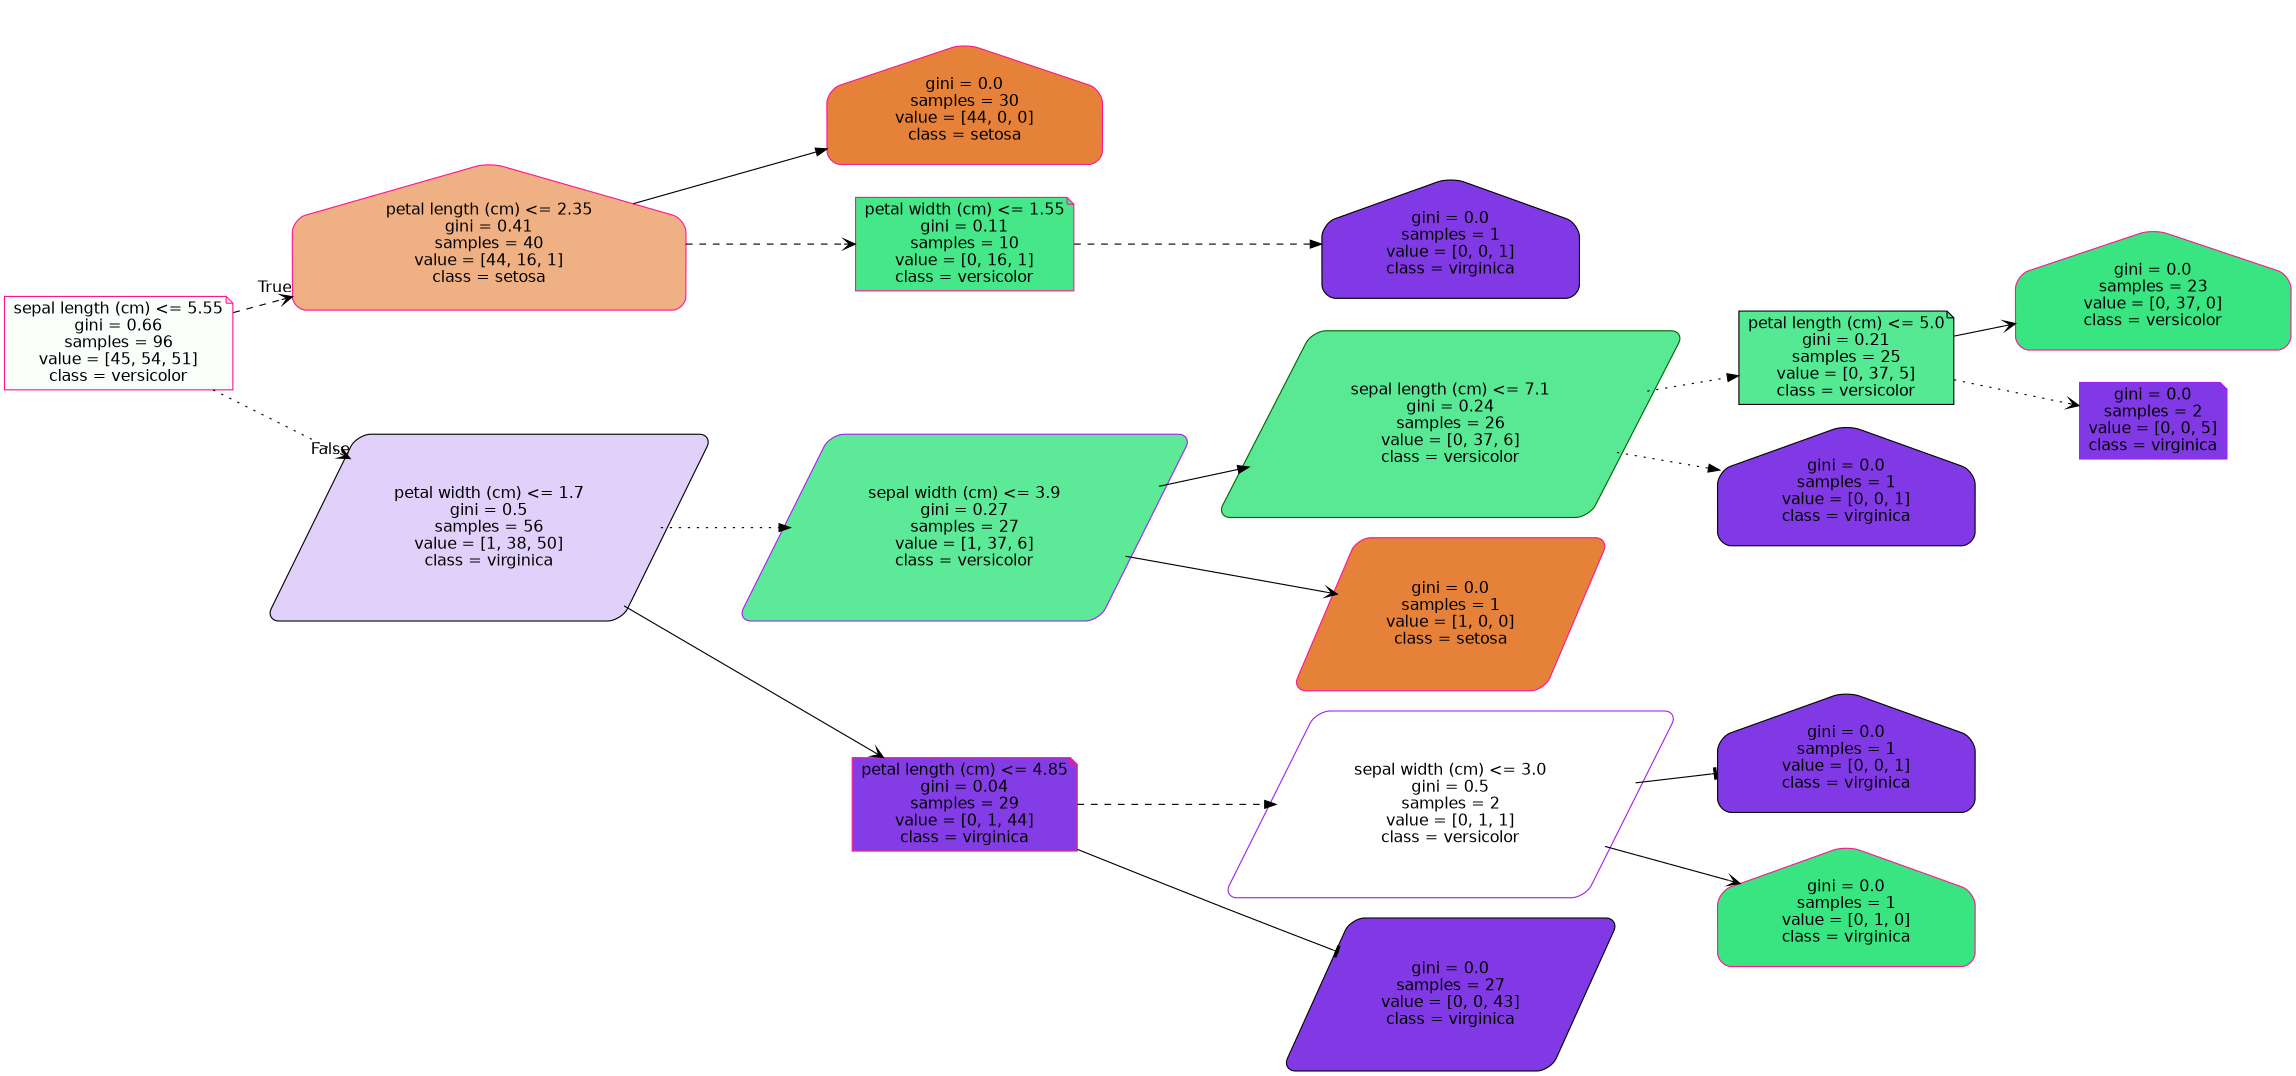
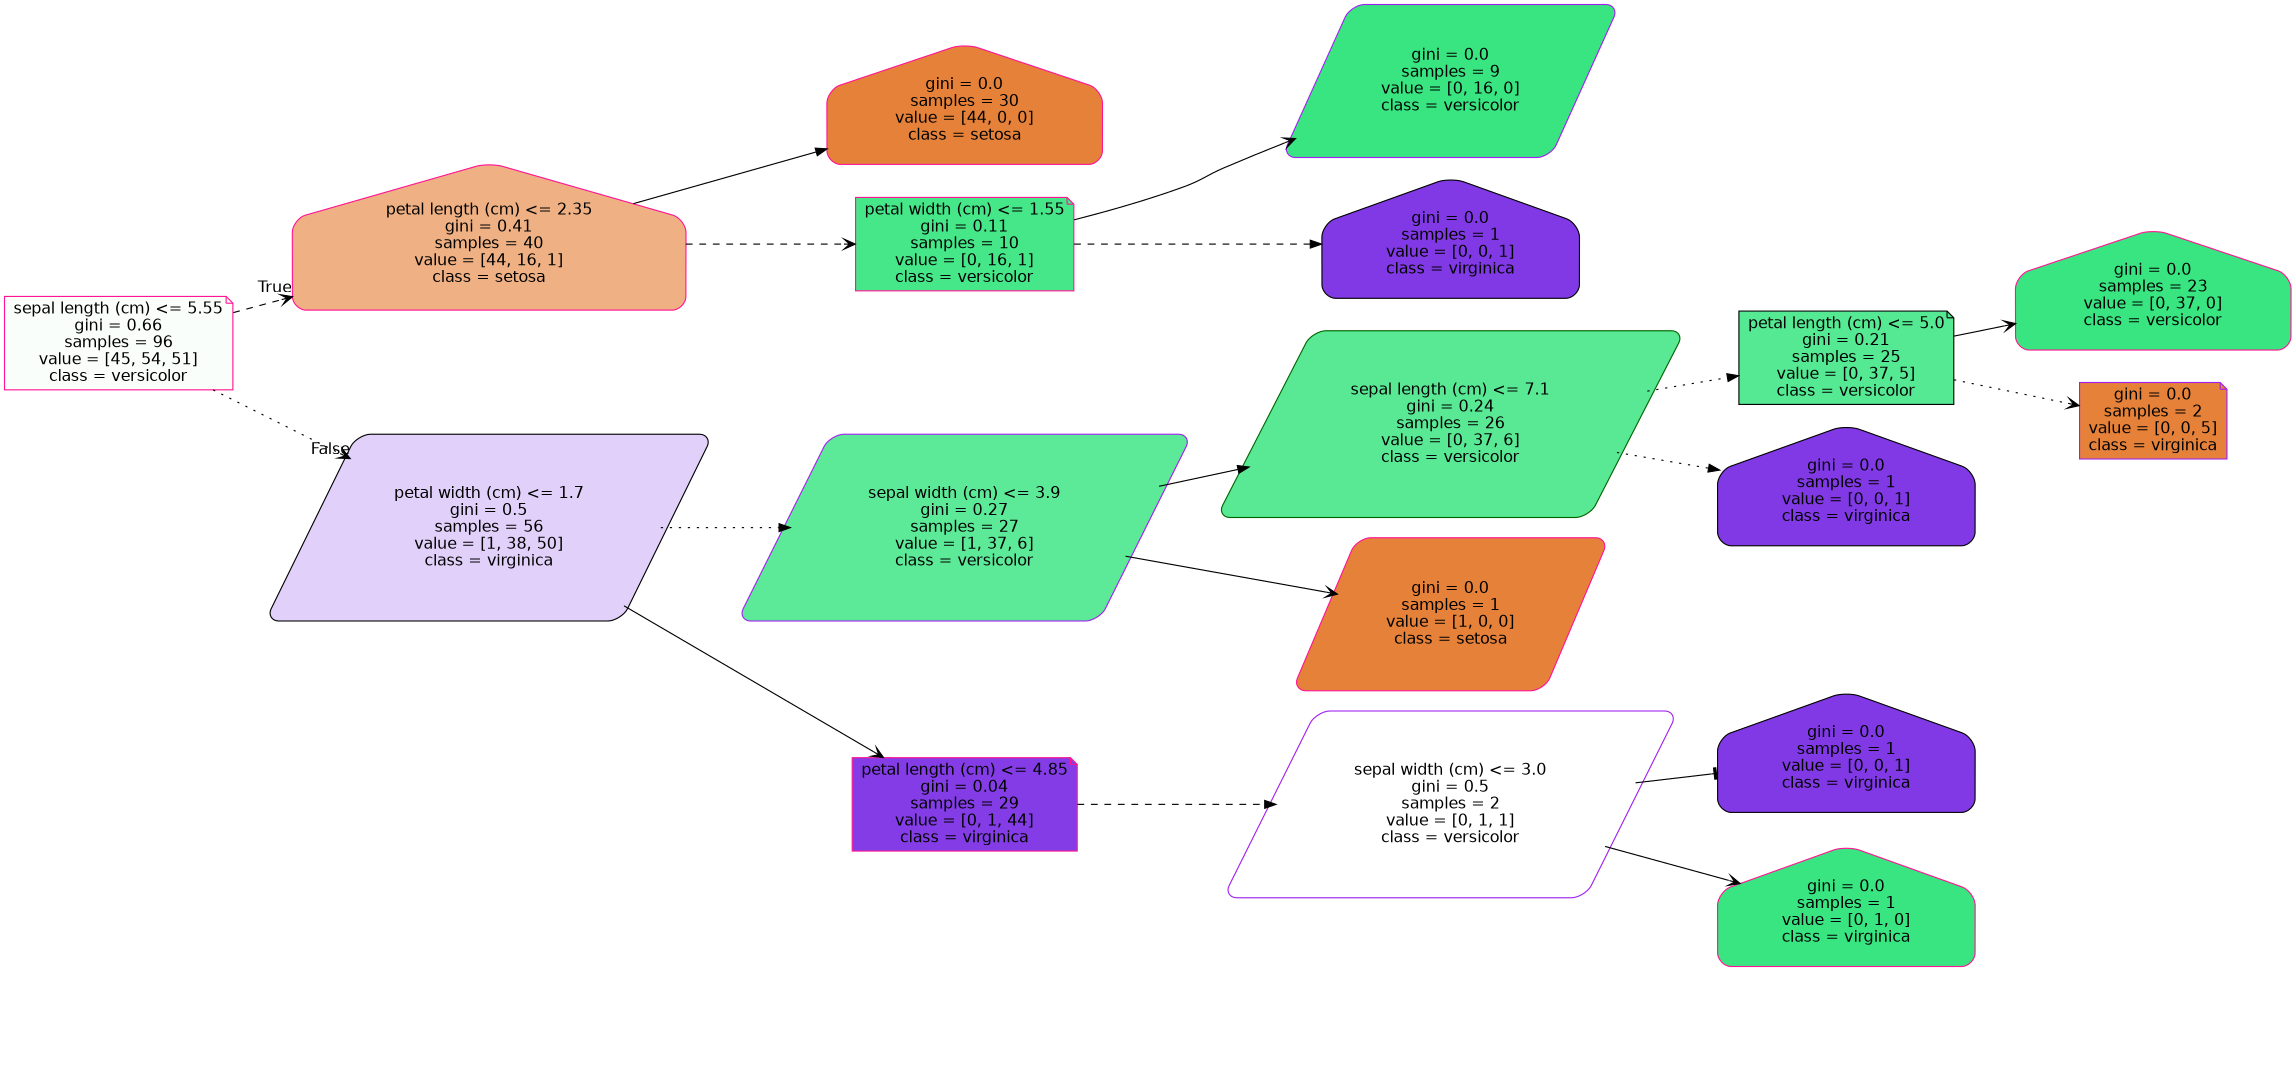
none -> (1451, 81)
(2153, 421) -> (2153, 421)
(1451, 994) -> none
